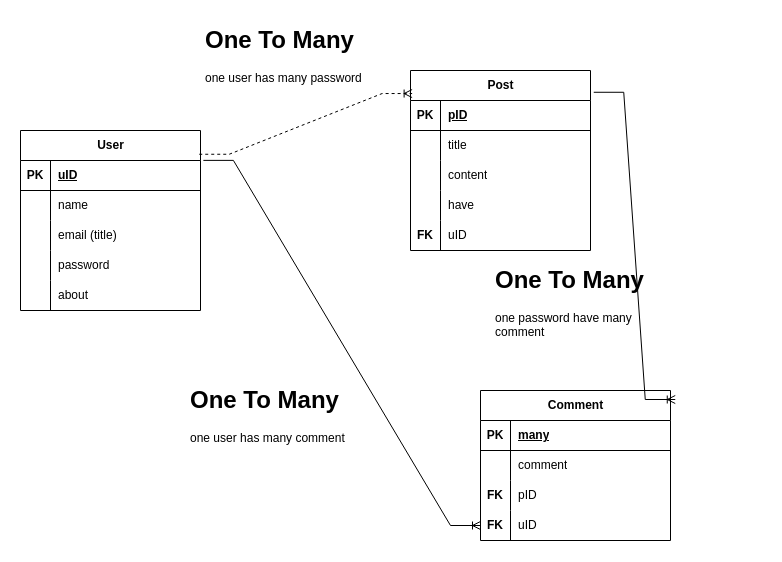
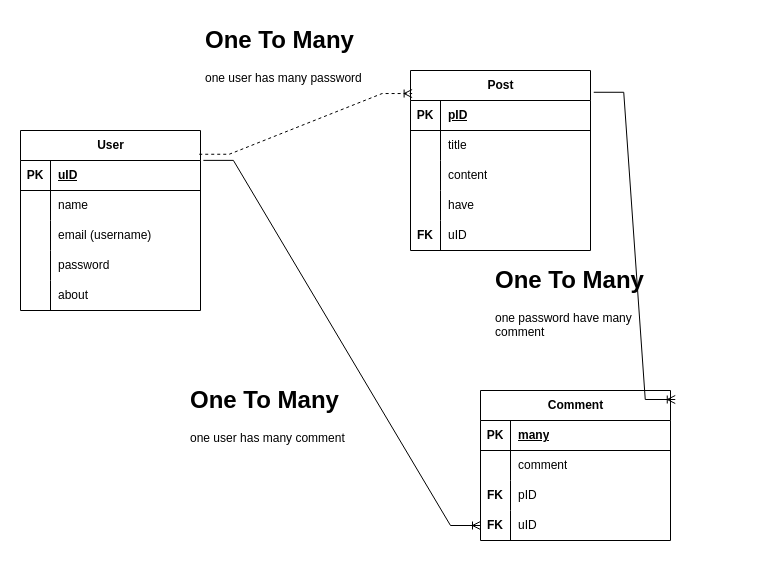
(94, 236) -> (108, 236)
